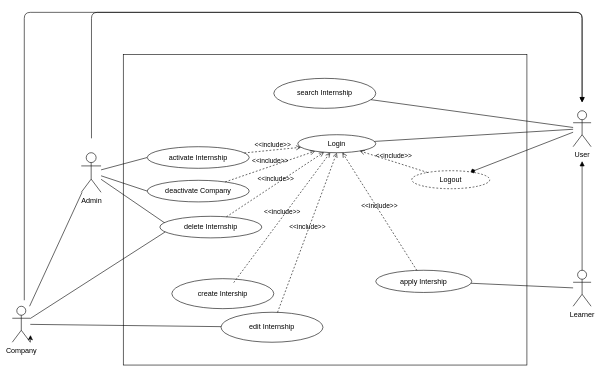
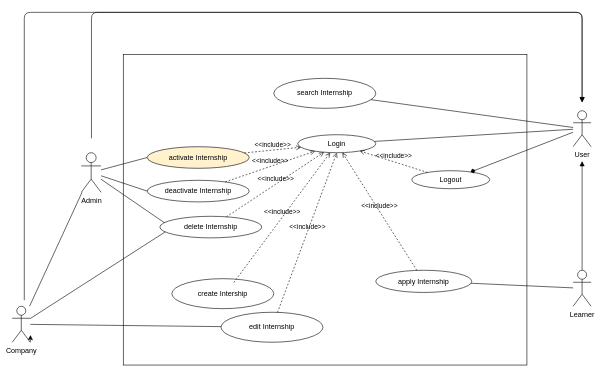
(198, 158) -> (198, 158)
(451, 180) -> (451, 180)
(198, 191) -> (198, 191)
(424, 282) -> (424, 282)
